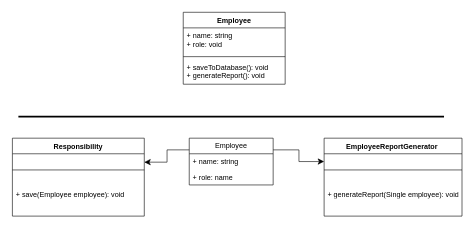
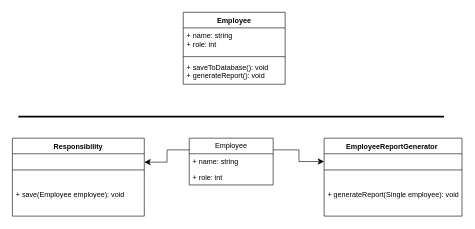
(211, 41) -> (211, 41)
(213, 178) -> (210, 178)
